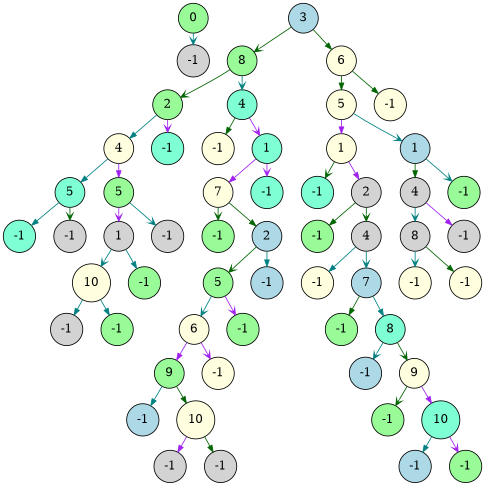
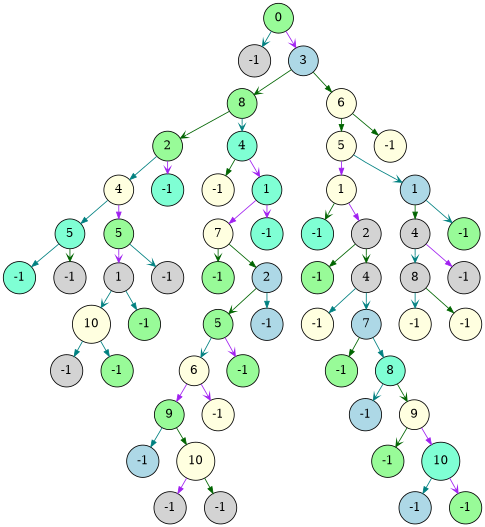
none -> (289, 37)
